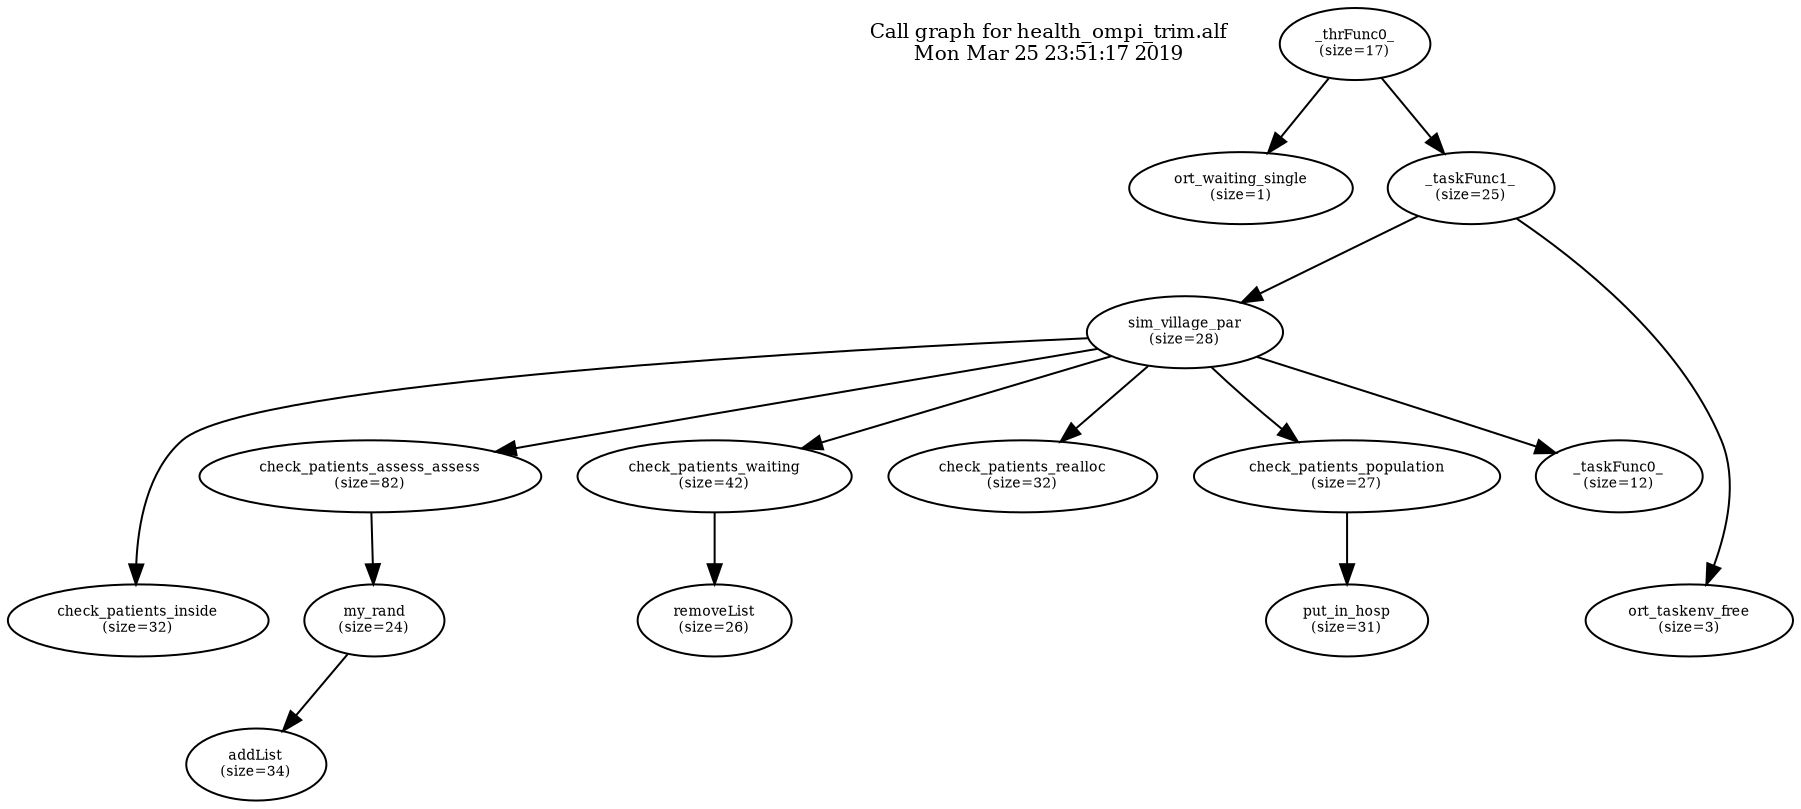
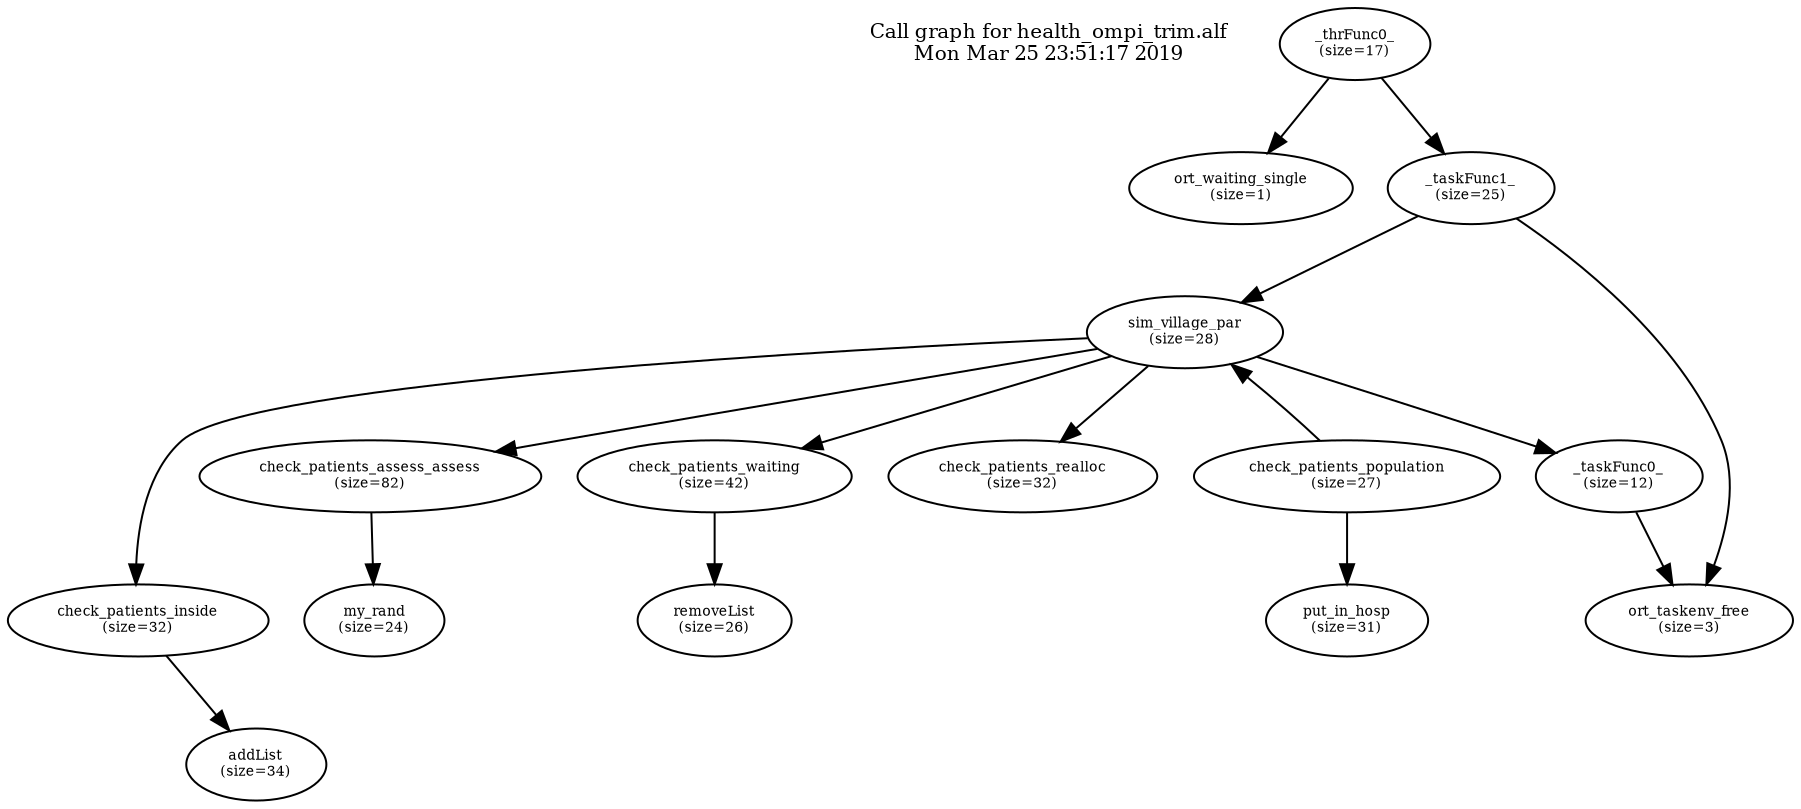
(1246, 399) -> (1284, 408)
none -> (1650, 540)
(322, 685) -> (191, 685)
